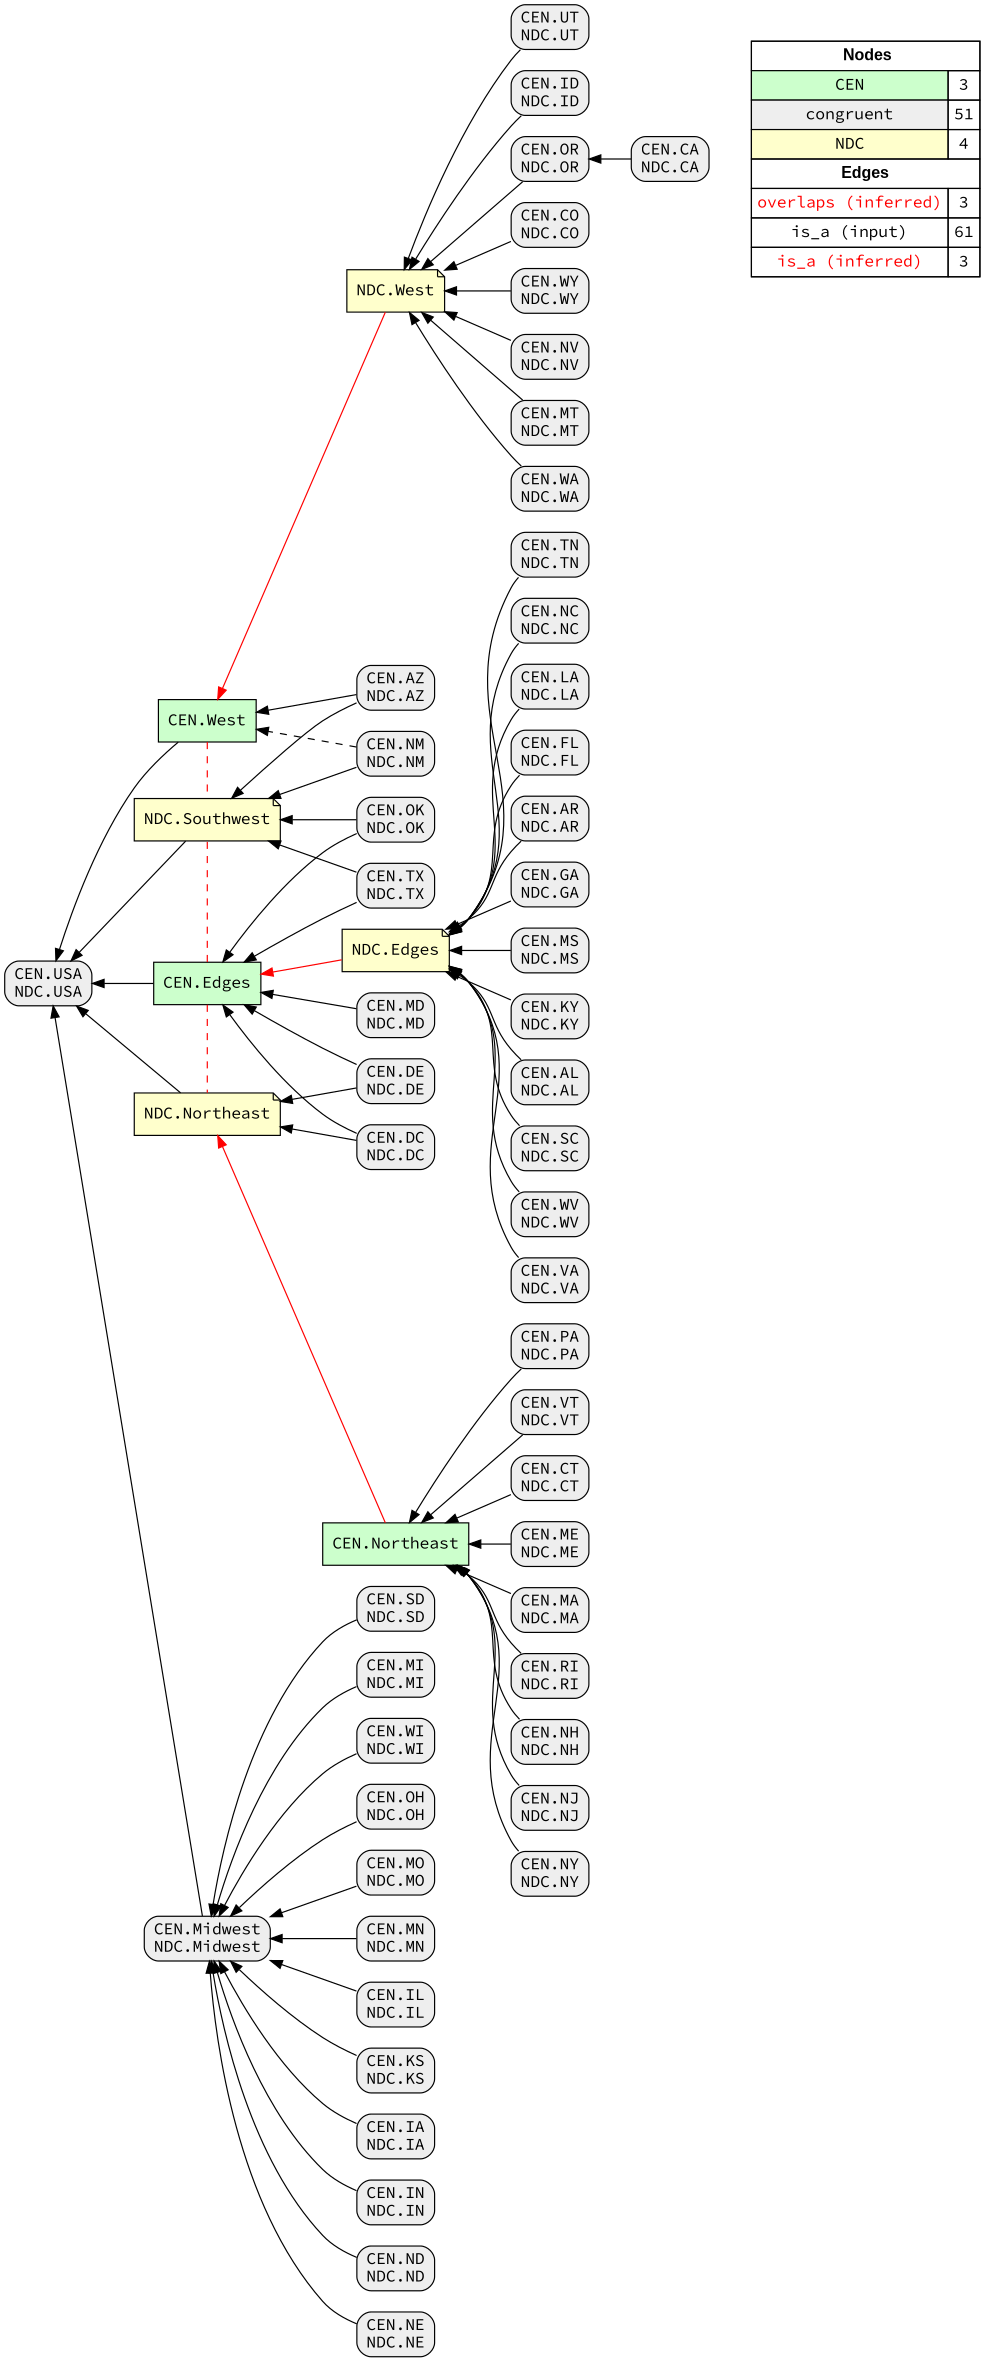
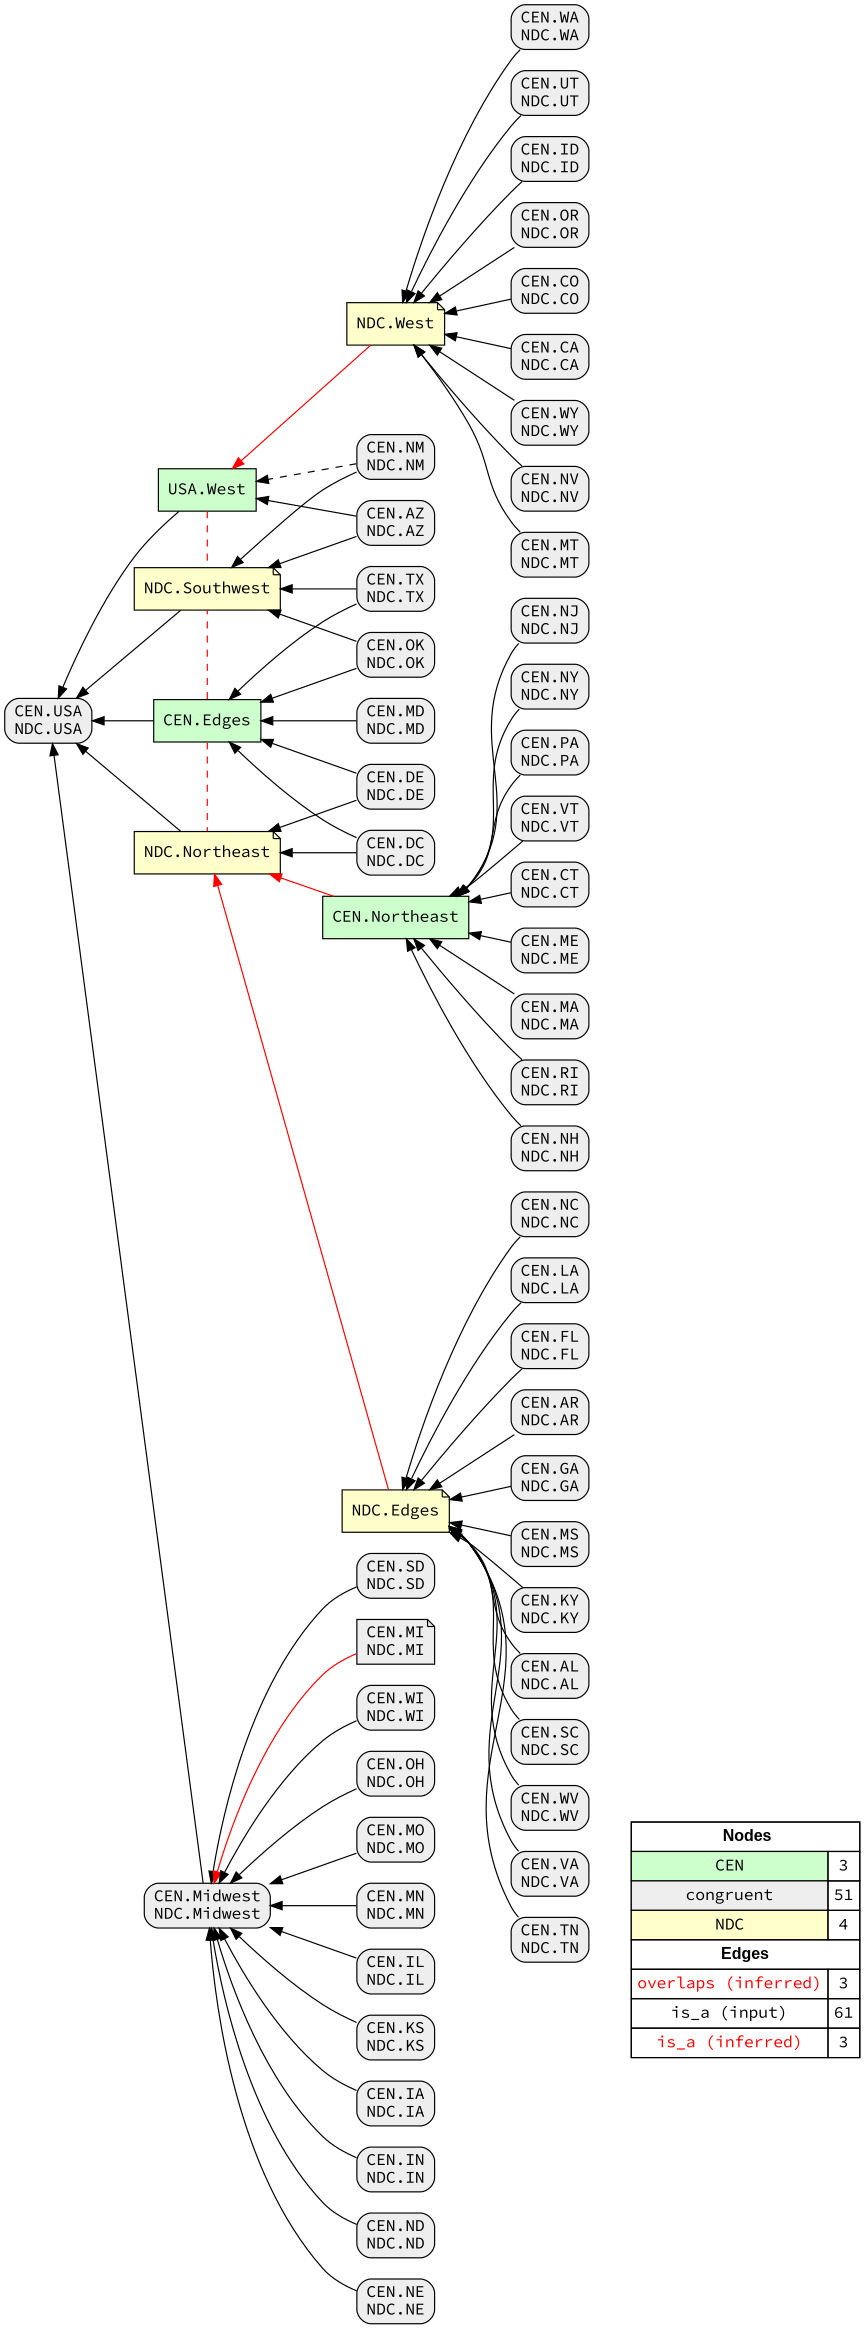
(616, 159) -> (484, 343)
(207, 721) -> (207, 490)
(307, 966) -> (303, 1188)
(396, 1675) -> (396, 1642)
(268, 1782) -> (268, 1749)
